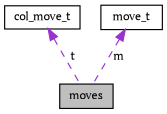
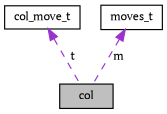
(132, 17) -> (132, 17)
(86, 96) -> (86, 96)
